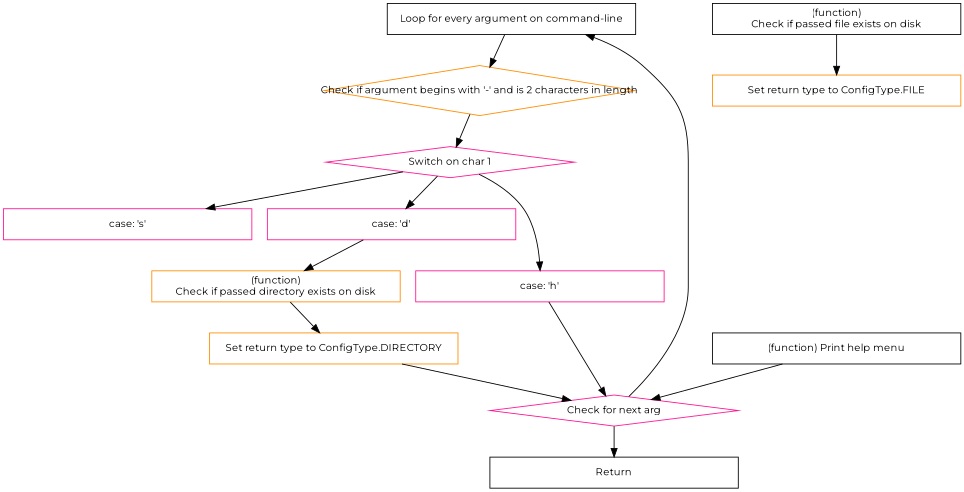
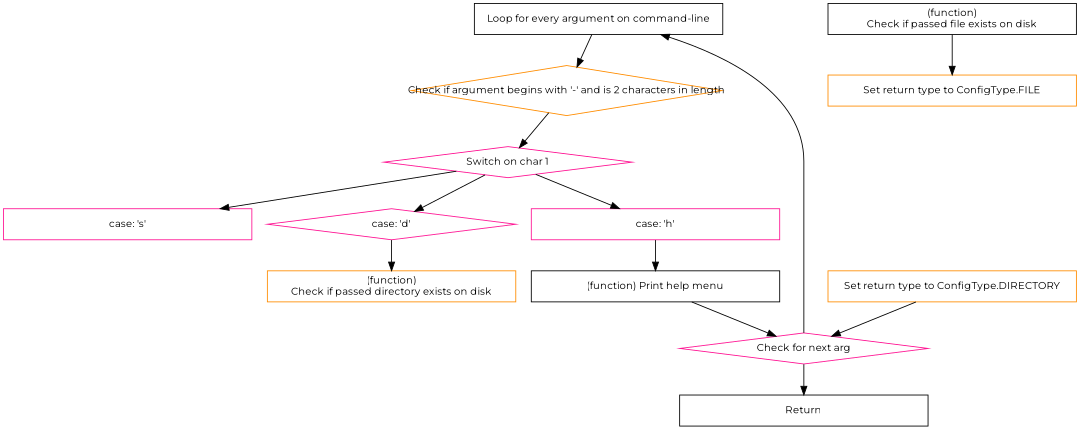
(392, 224) -> (392, 224)
(302, 314) -> none
(575, 345) -> (656, 251)
